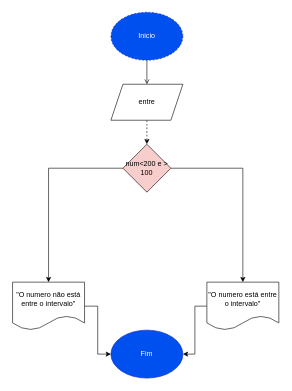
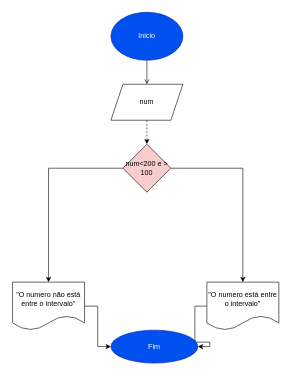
(147, 36) -> (147, 36)
(147, 102) -> (147, 102)
(147, 354) -> (154, 347)
